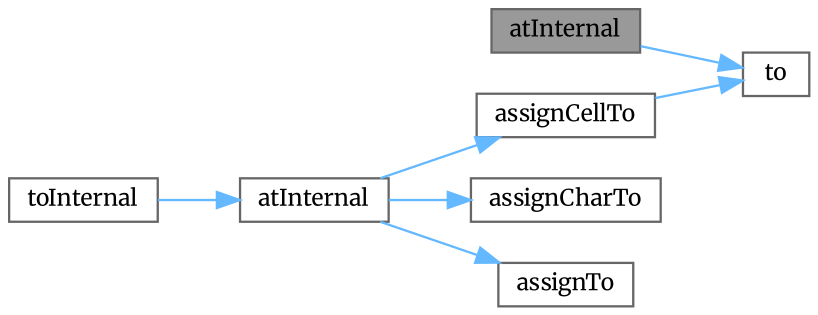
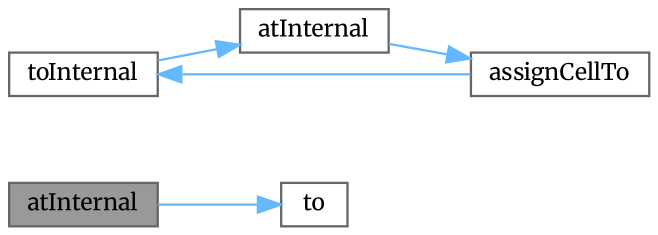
(688, 92) -> (326, 74)
(566, 200) -> none
(566, 285) -> none
